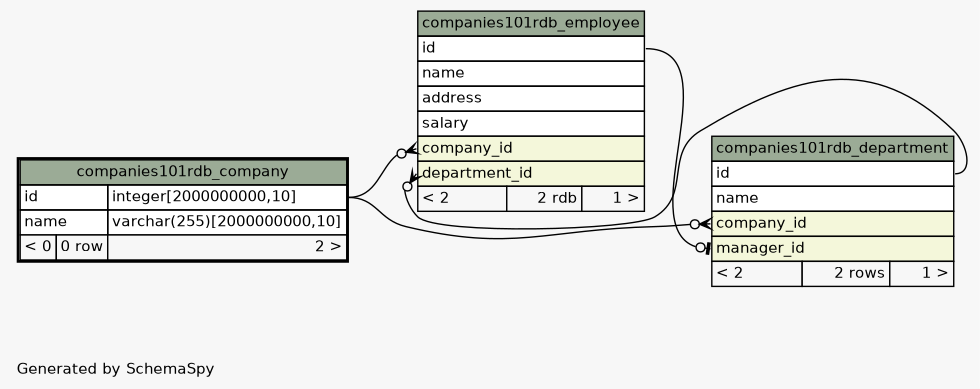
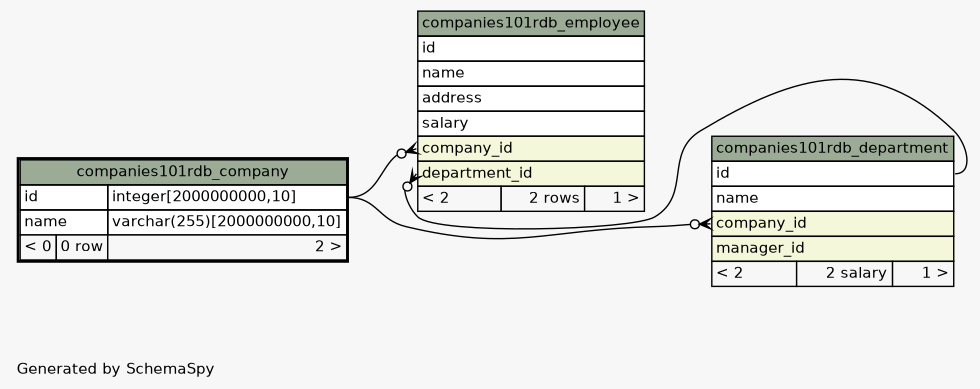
(680, 136) -> none
(558, 198) -> (555, 198)
(860, 273) -> (857, 273)
